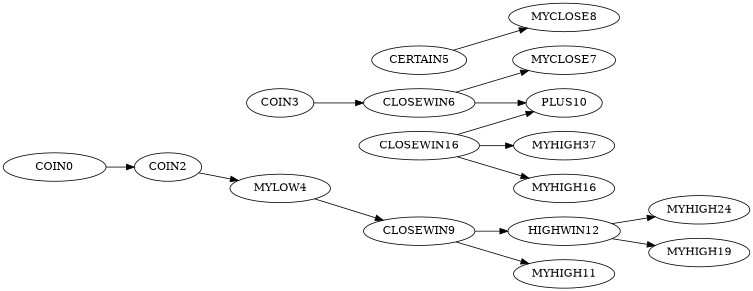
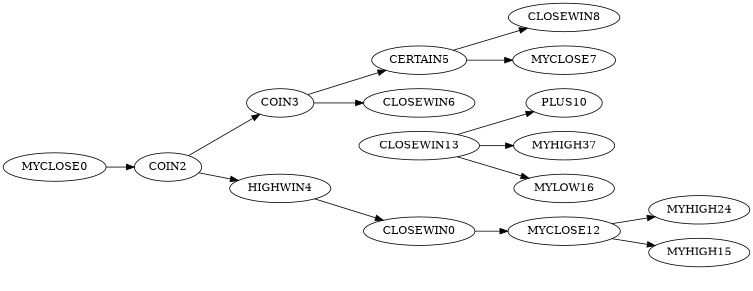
(564, 17) -> (564, 17)
(489, 82) -> (486, 60)
none -> (343, 84)
(496, 103) -> none
none -> (221, 137)
(419, 146) -> (419, 146)
(55, 167) -> (55, 167)
(280, 188) -> (280, 188)
(564, 188) -> (564, 188)
(419, 231) -> (419, 231)
(564, 231) -> (564, 231)
(699, 253) -> (699, 253)
(564, 274) -> none
